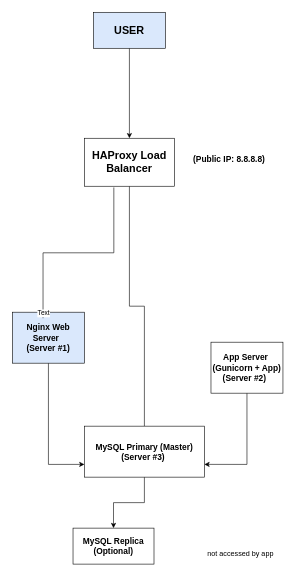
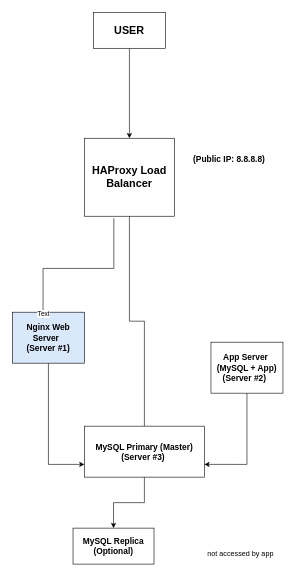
(129, 30) -> (129, 30)
(129, 162) -> (129, 177)
(247, 368) -> (247, 368)
